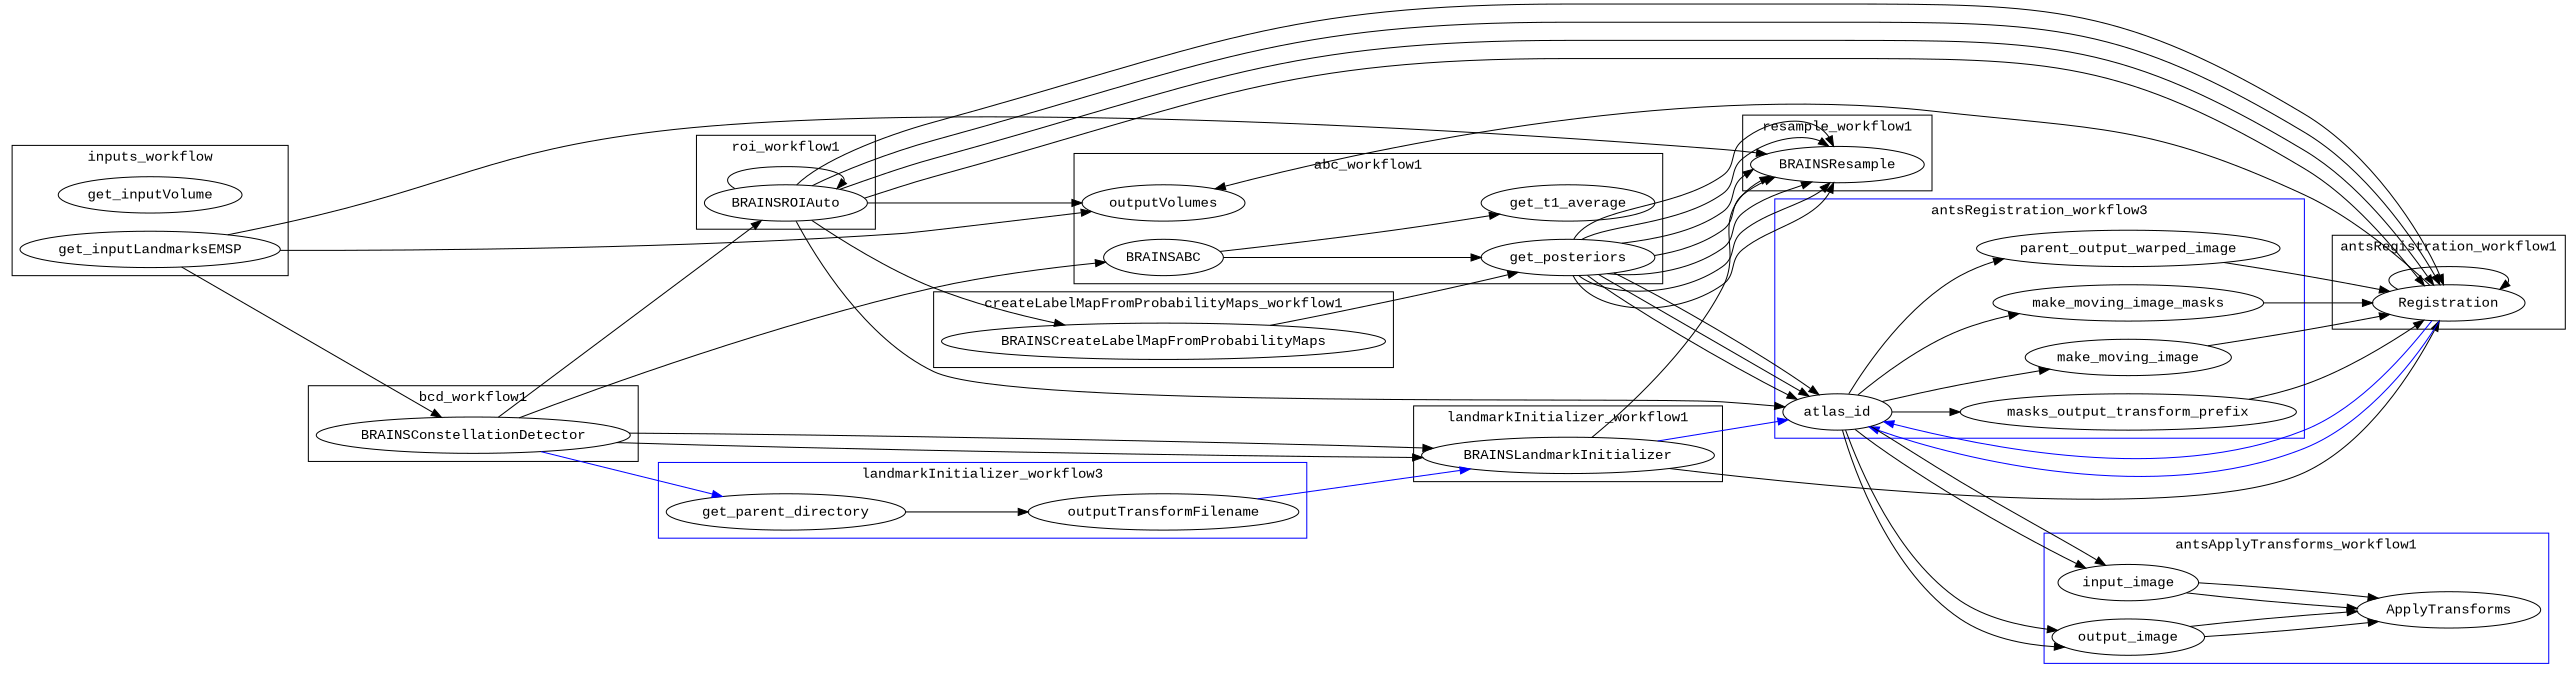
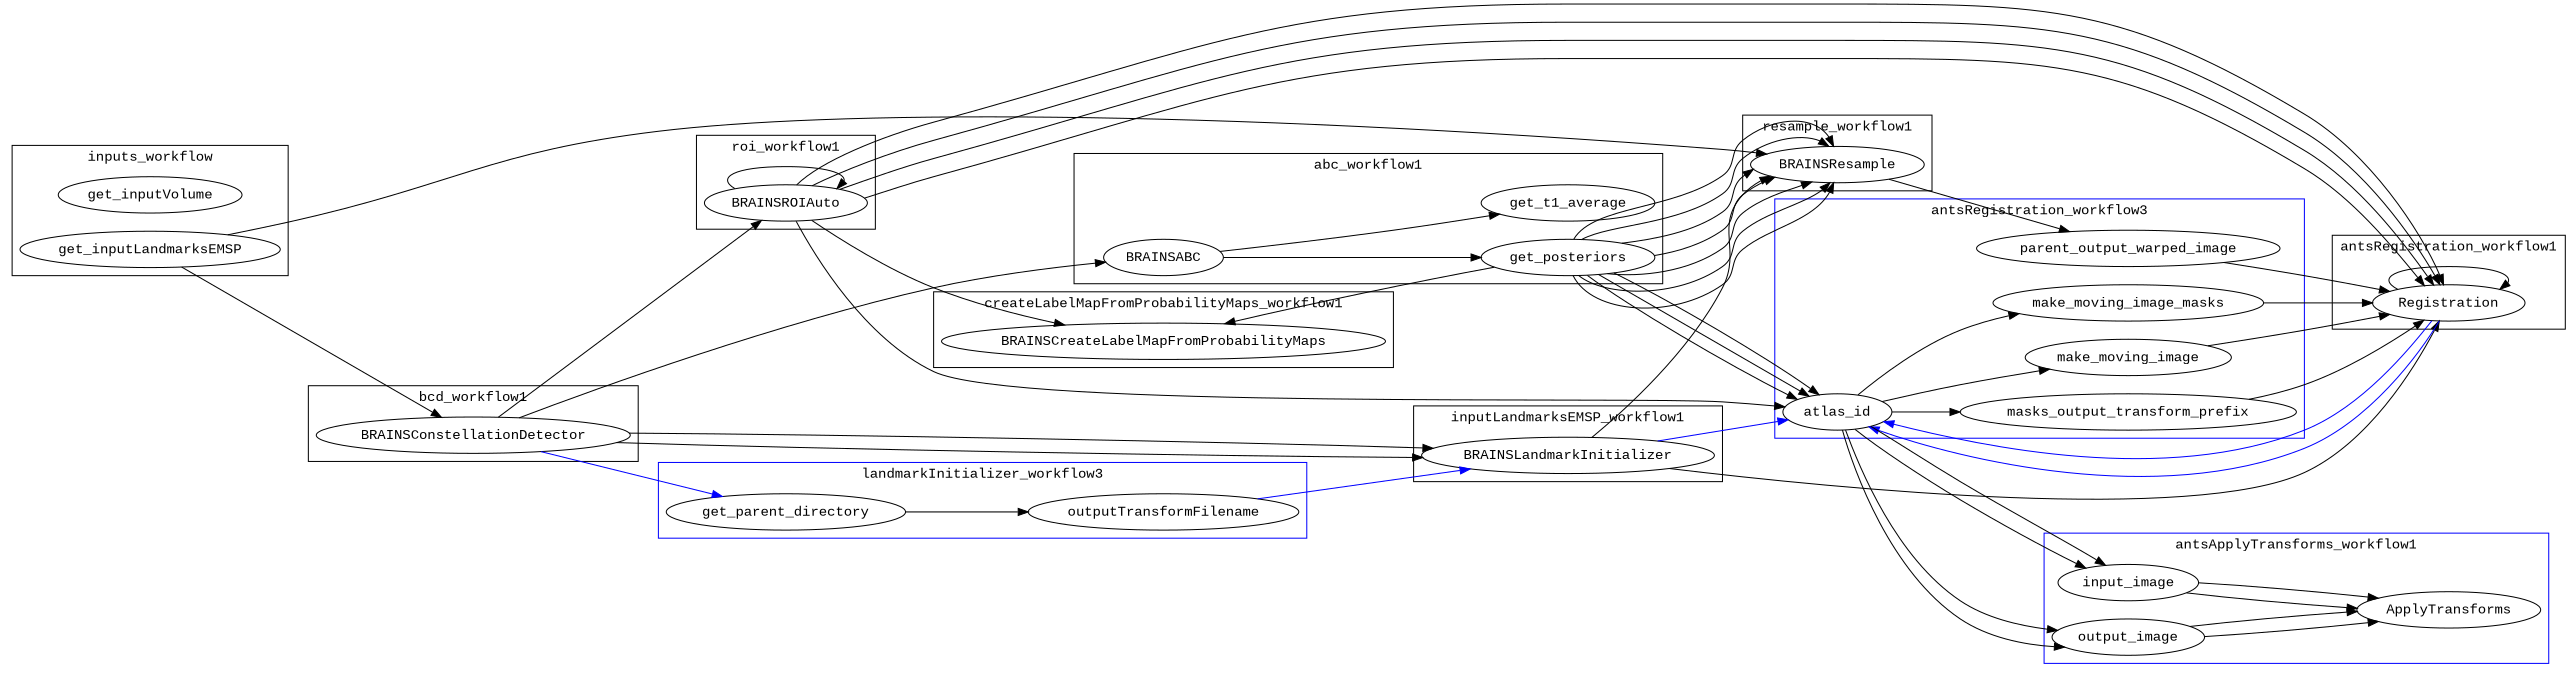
(1164, 203) -> none
(1383, 302) -> (1338, 298)
(1910, 315) -> (1979, 205)
(1568, 418) -> (1568, 418)
